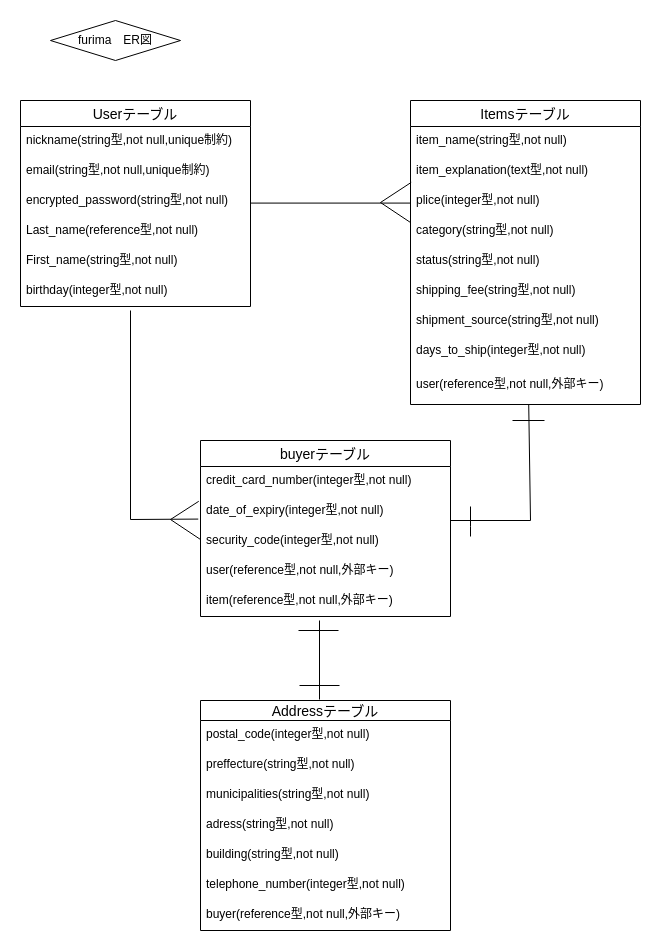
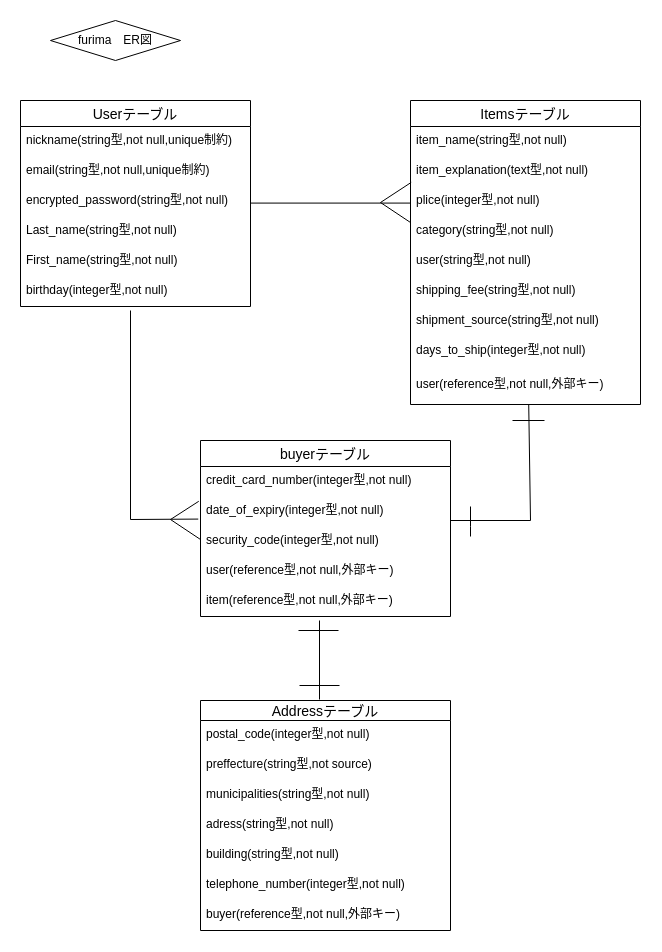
(123, 230) -> (112, 230)
(491, 260) -> (485, 260)
(298, 764) -> (308, 764)
